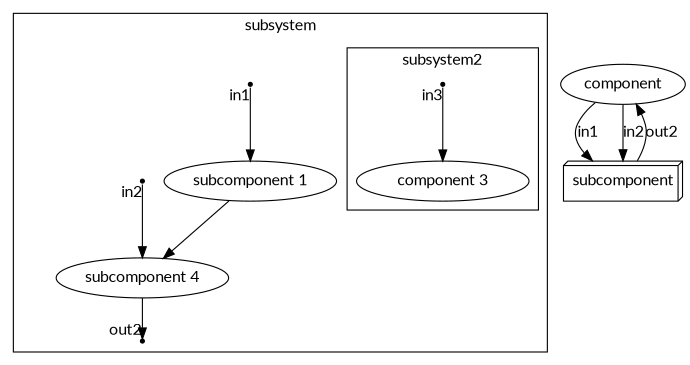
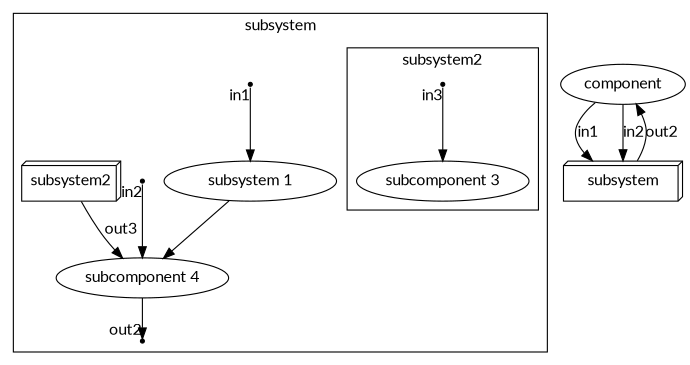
none -> (71, 181)
(250, 181) -> (250, 181)
(443, 181) -> (443, 181)
(623, 181) -> (623, 181)
